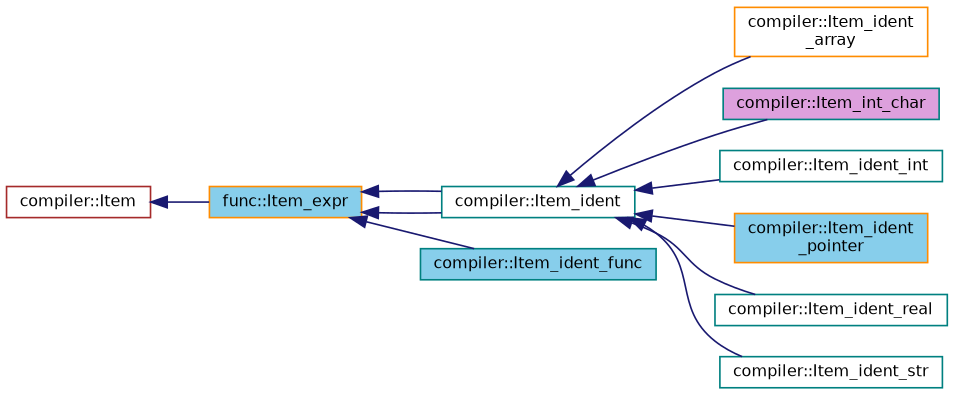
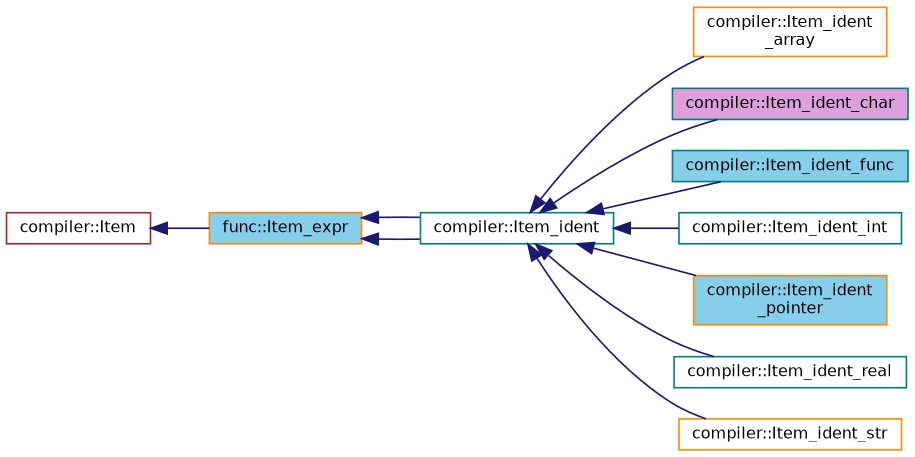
(831, 104) -> (790, 104)
(420, 235) -> (662, 195)
(831, 372) -> (790, 434)
